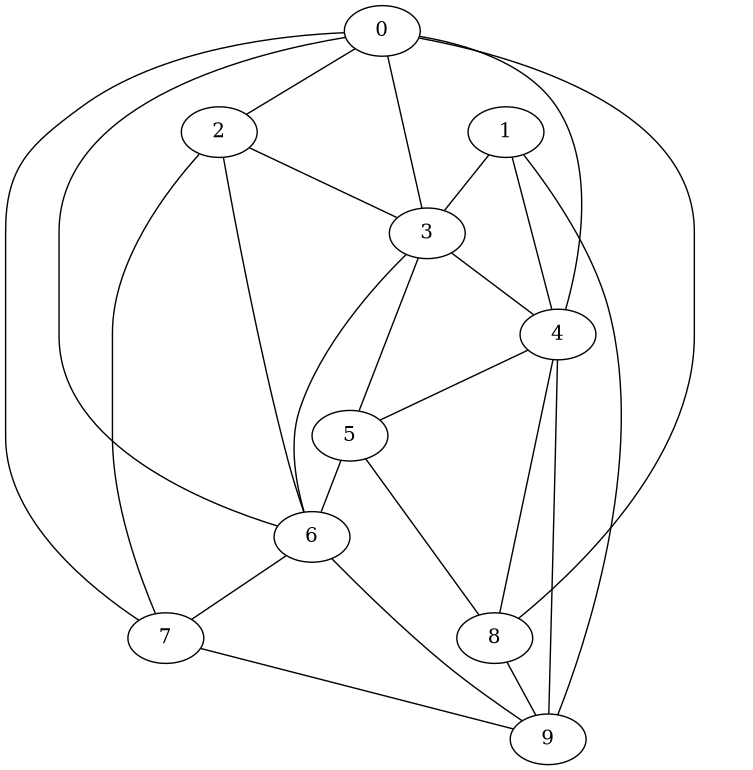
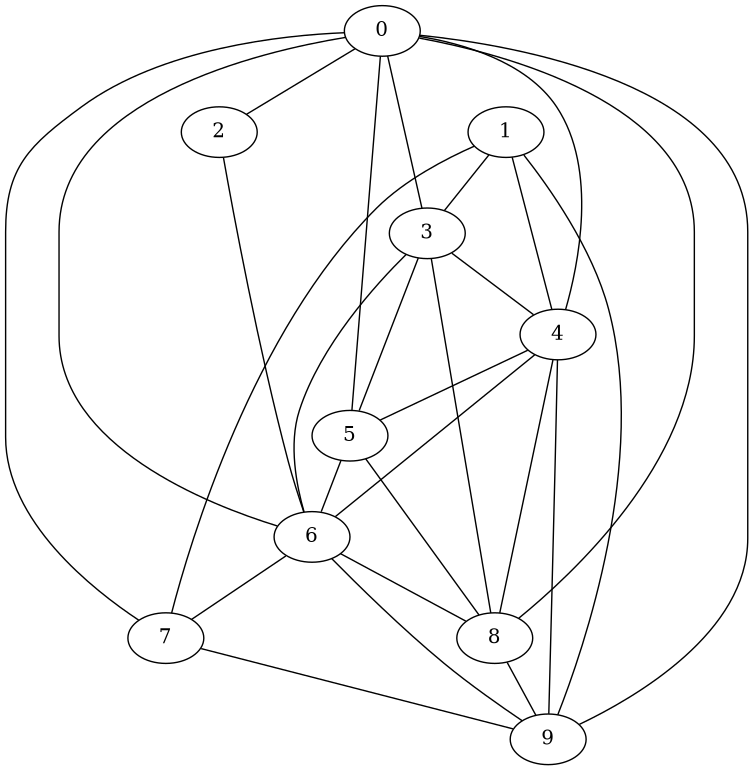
(323, 183) -> (461, 436)
none -> (366, 233)
none -> (748, 310)
(112, 375) -> (276, 346)
none -> (435, 436)
none -> (403, 587)
